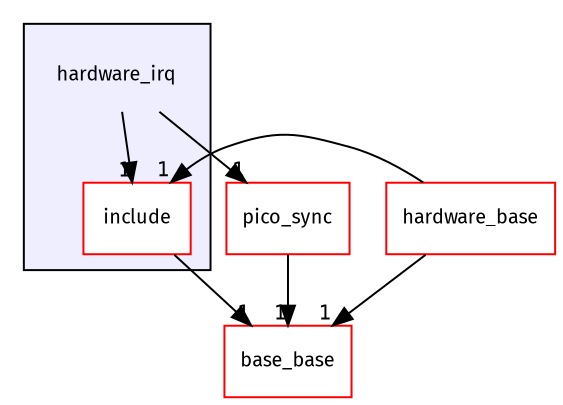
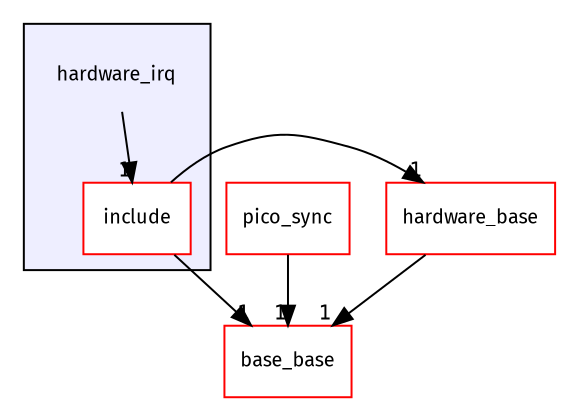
(306, 137) -> (286, 135)
(195, 141) -> none
